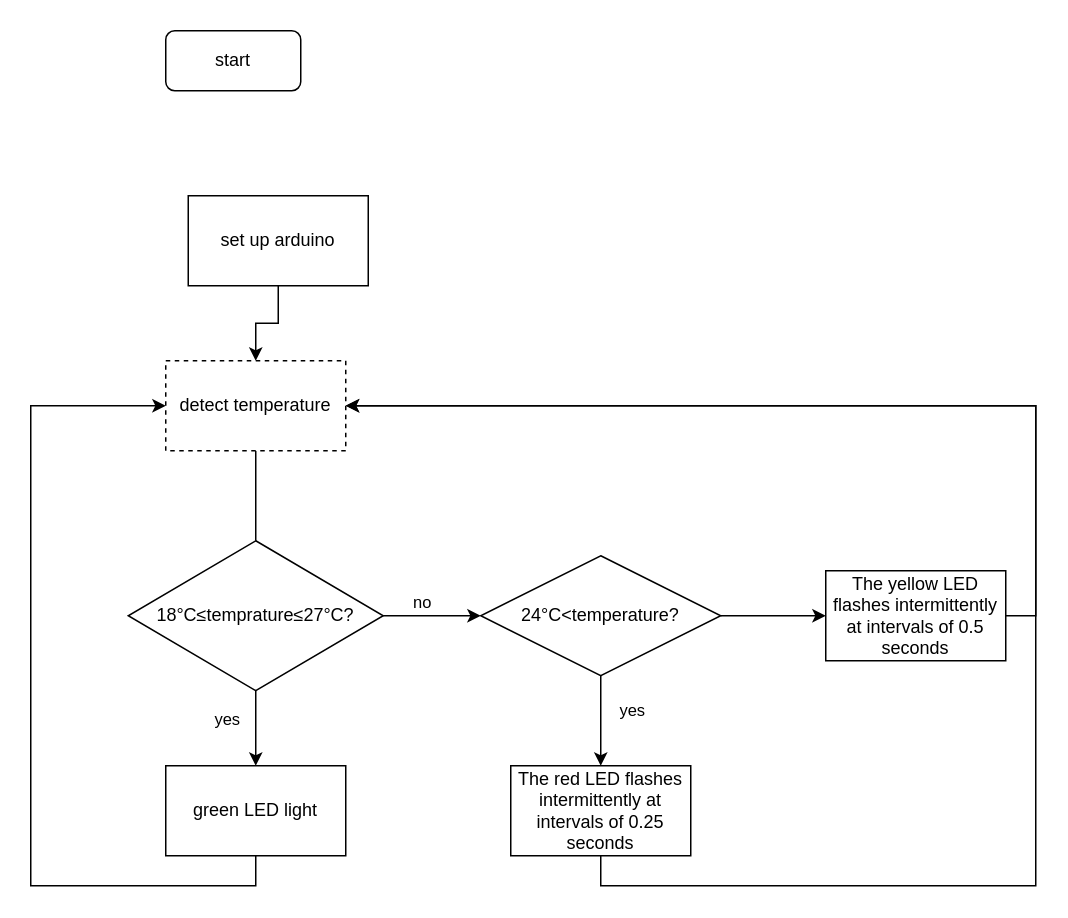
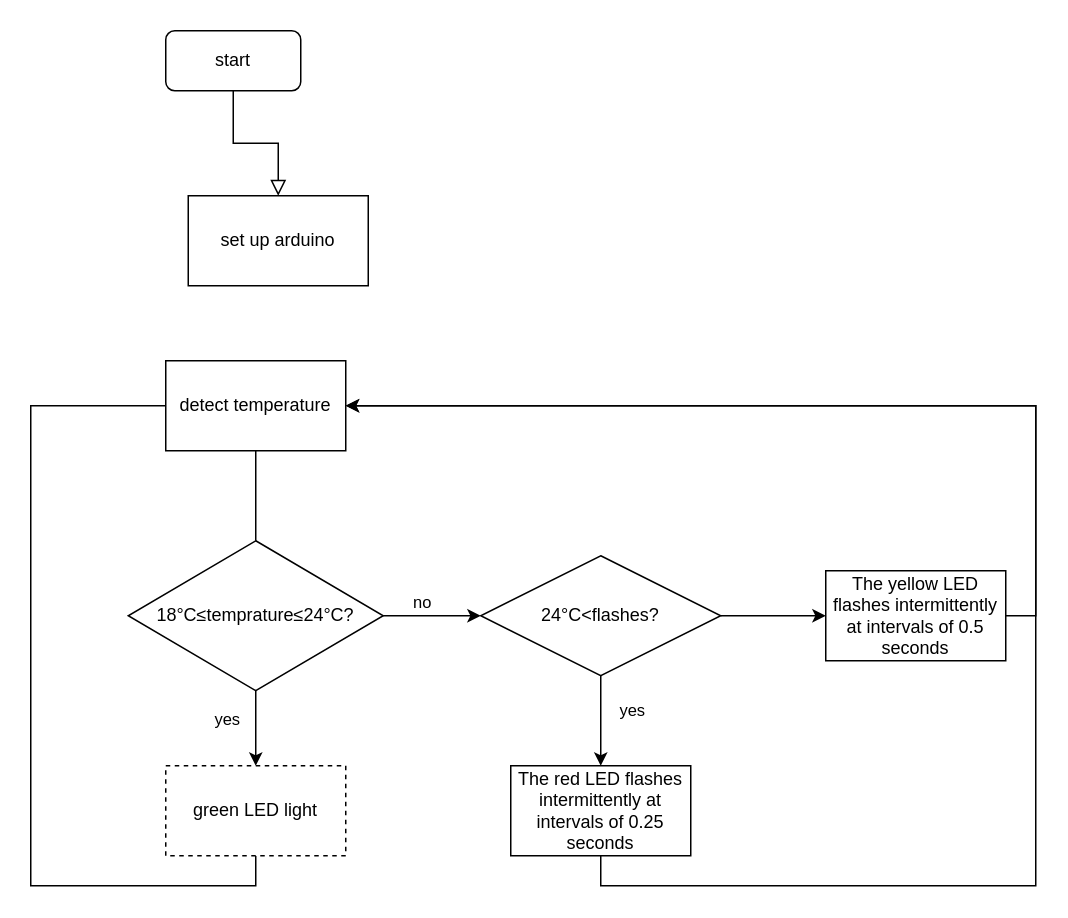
none -> (248, 143)
(272, 323) -> none
(154, 406) -> (159, 406)
(256, 406) -> (256, 406)
(256, 616) -> (256, 616)
(601, 616) -> (601, 616)
(256, 811) -> (256, 811)
